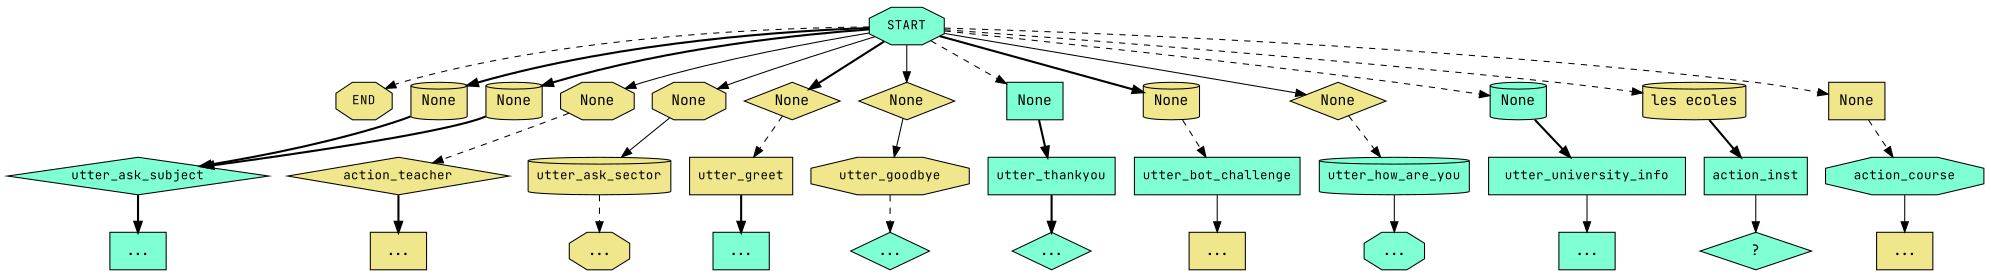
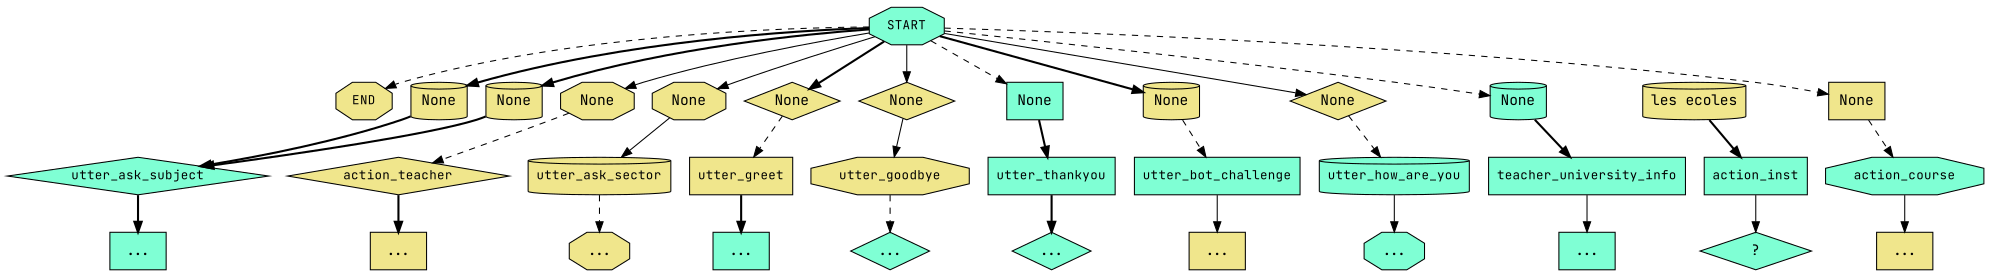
(1289, 57) -> none
(1587, 176) -> (1587, 176)
